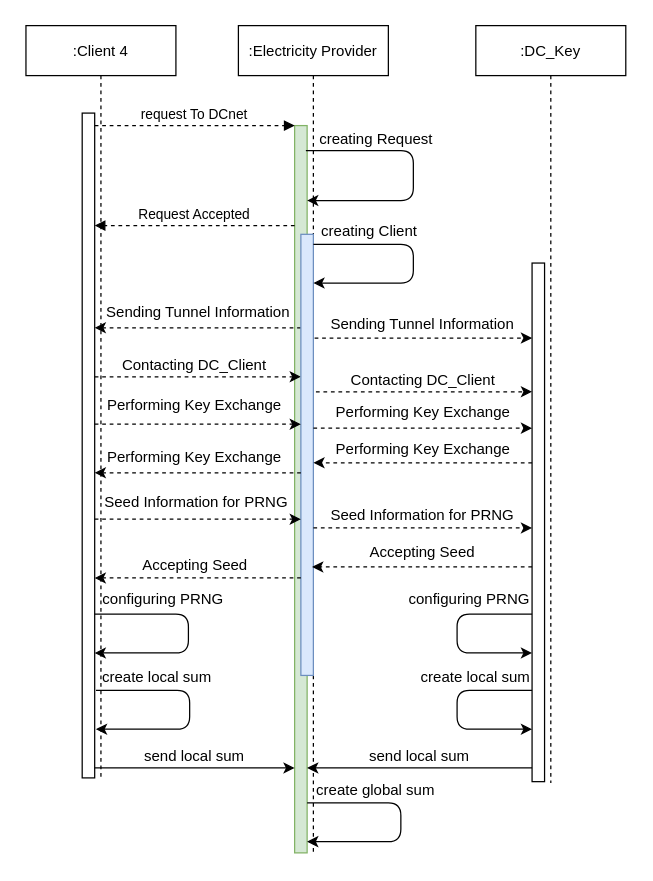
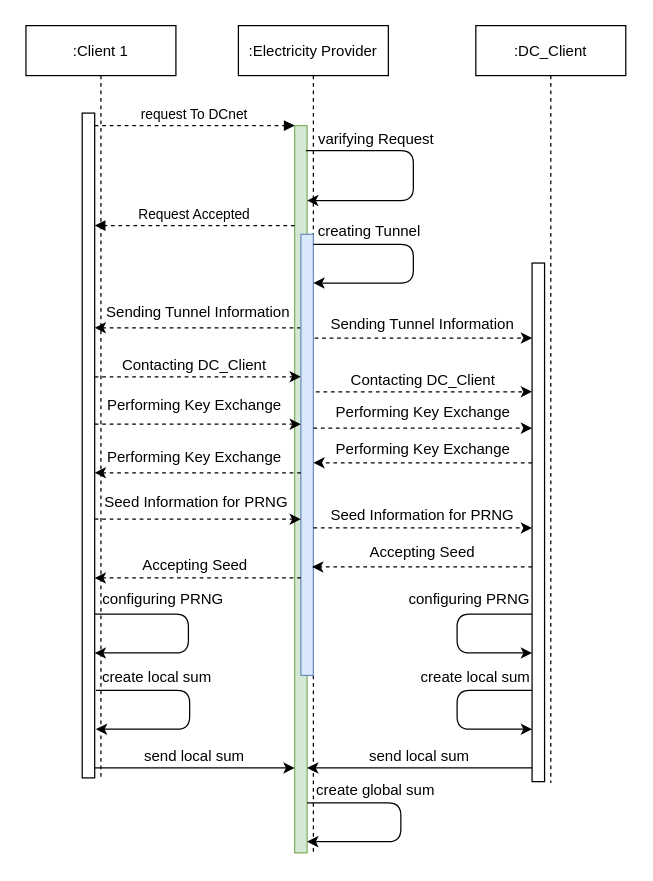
(100, 51) -> (100, 51)
(550, 51) -> (550, 51)
(376, 139) -> (376, 139)
(369, 232) -> (369, 232)
